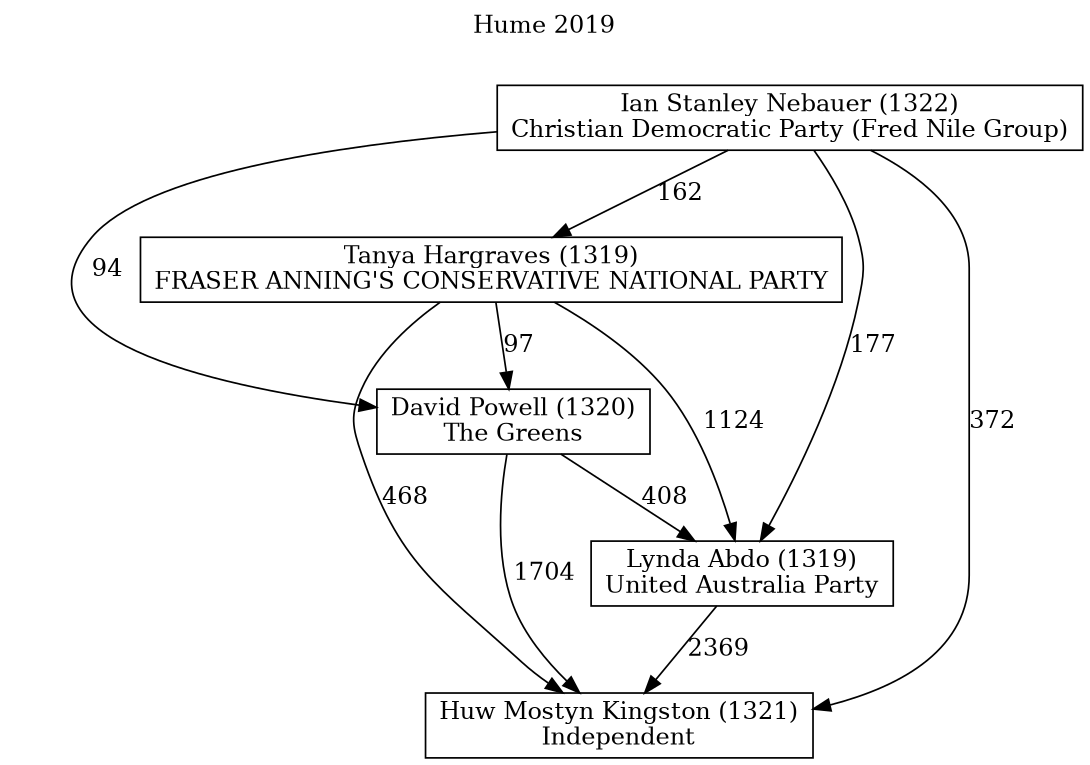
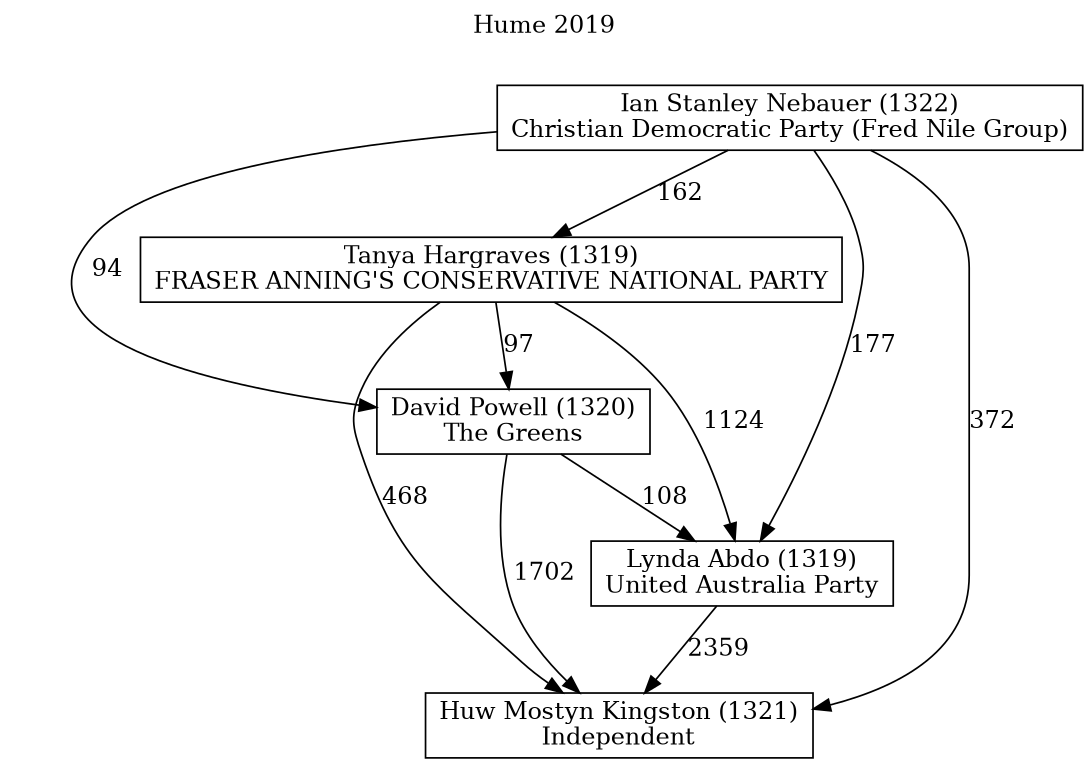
(665, 498) -> (665, 498)
(545, 574) -> (545, 574)
(719, 649) -> (719, 649)
